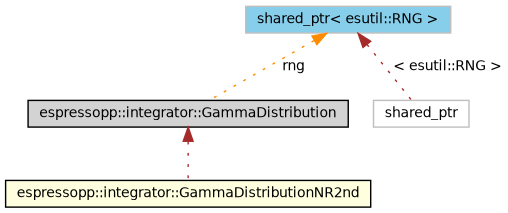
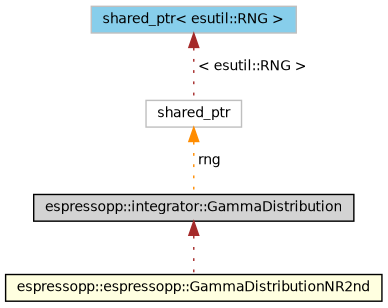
(262, 70) -> (194, 168)
(188, 194) -> (194, 288)
